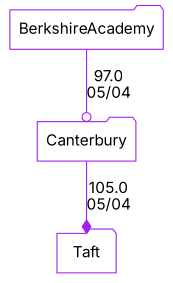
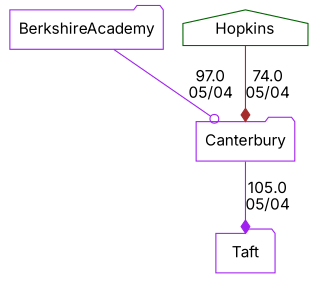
none -> (245, 30)
